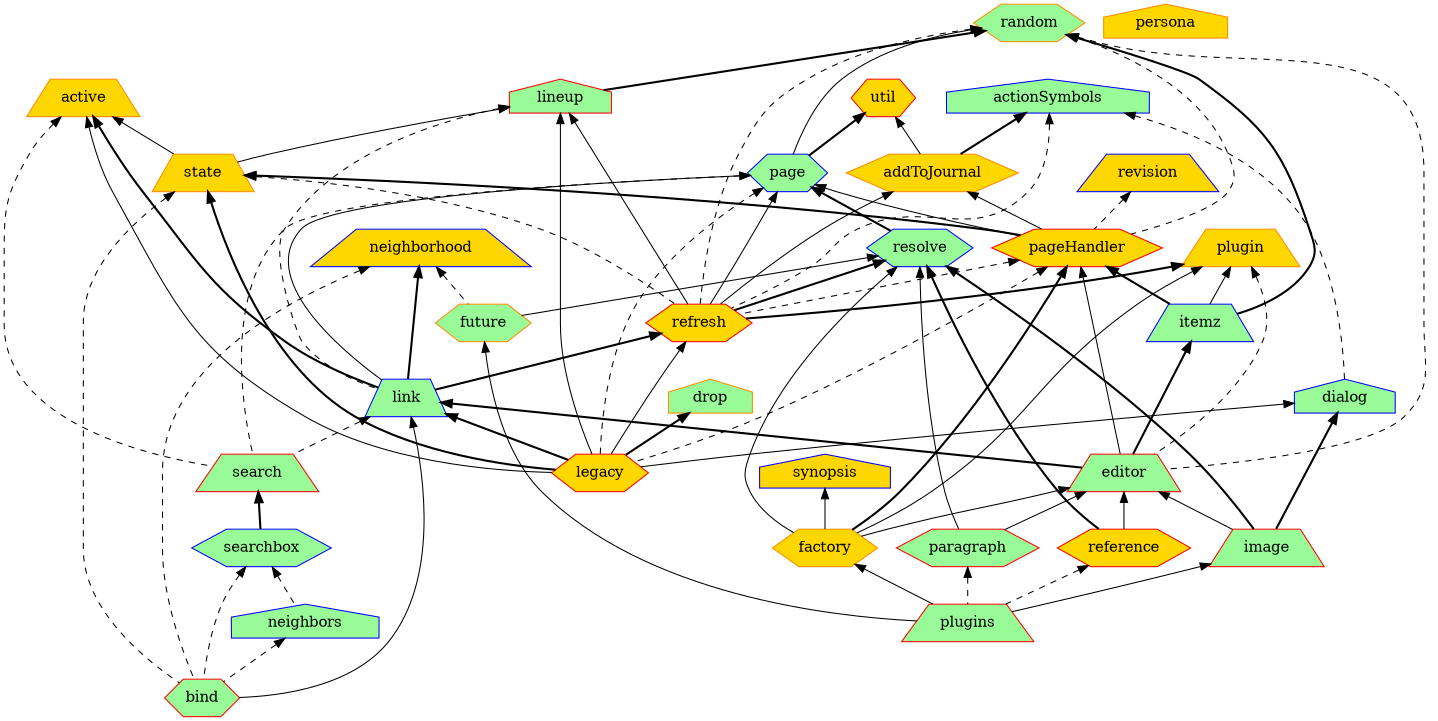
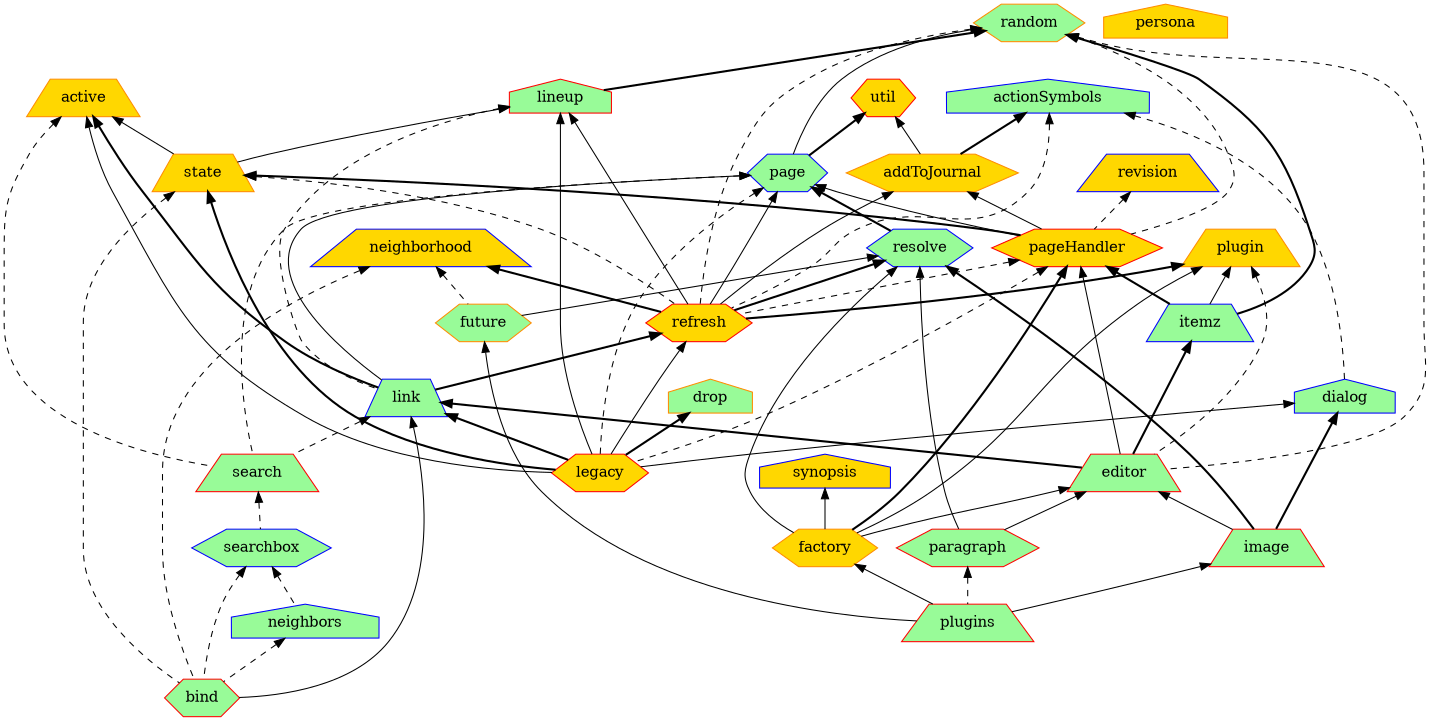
(413, 328) -> (580, 291)
(260, 516) -> (260, 516)
(1124, 548) -> none
